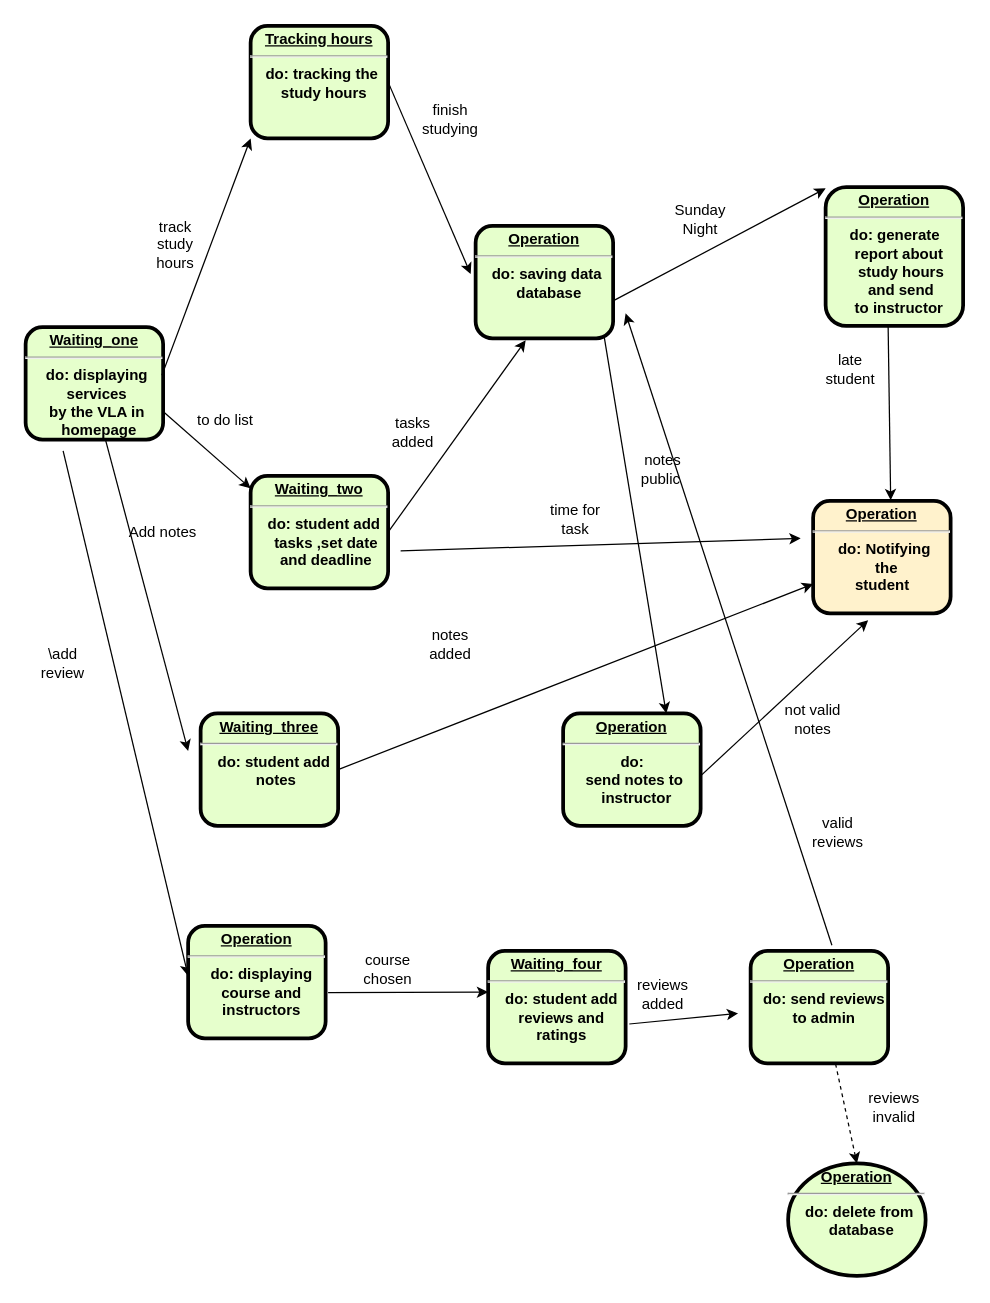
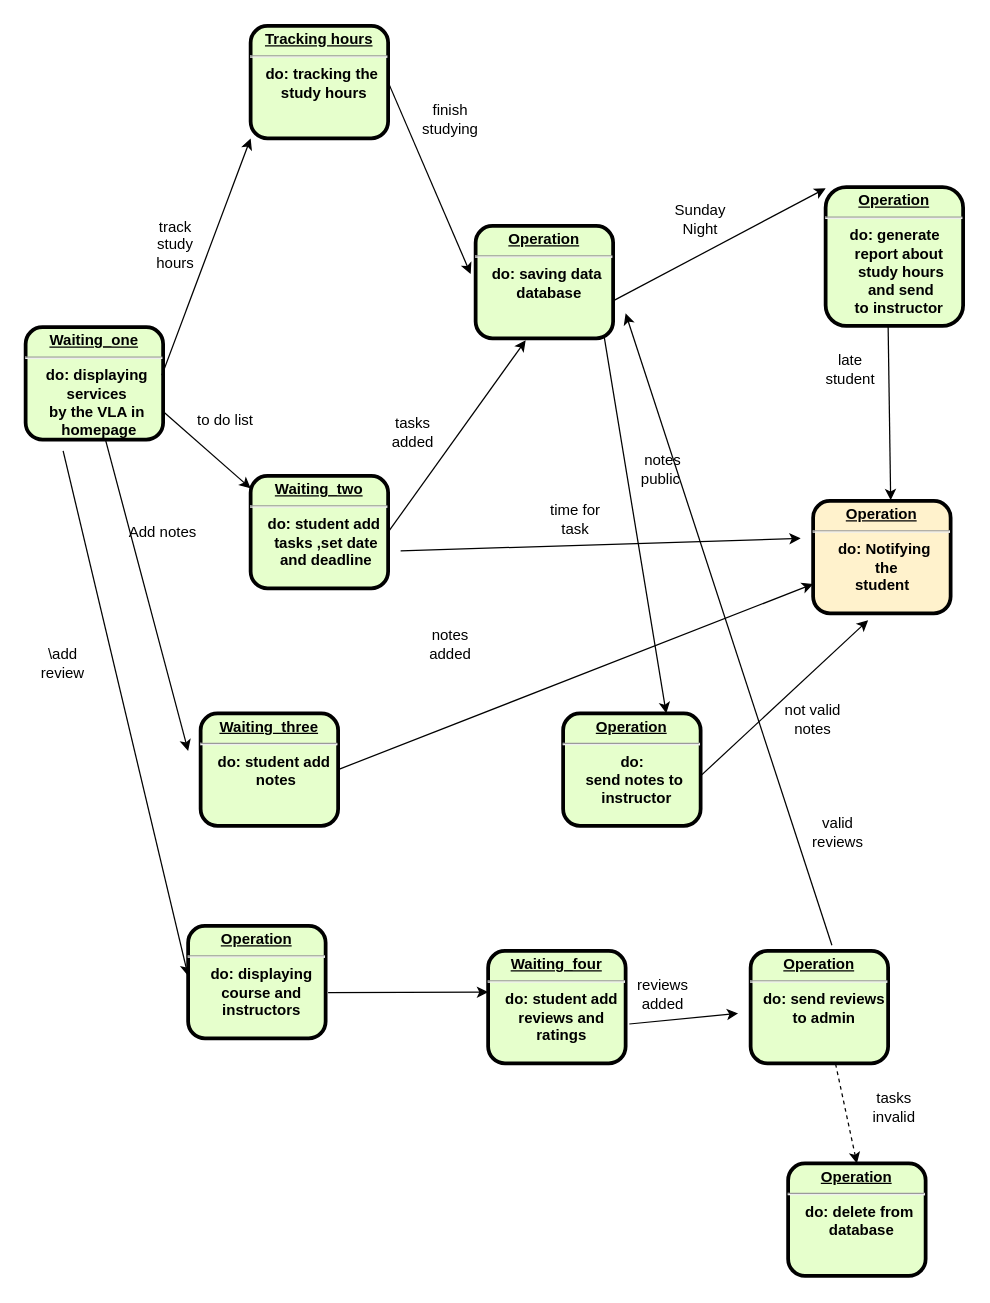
(388, 969) -> none
(894, 1107) -> (894, 1107)
(857, 1219) -> (857, 1219)
